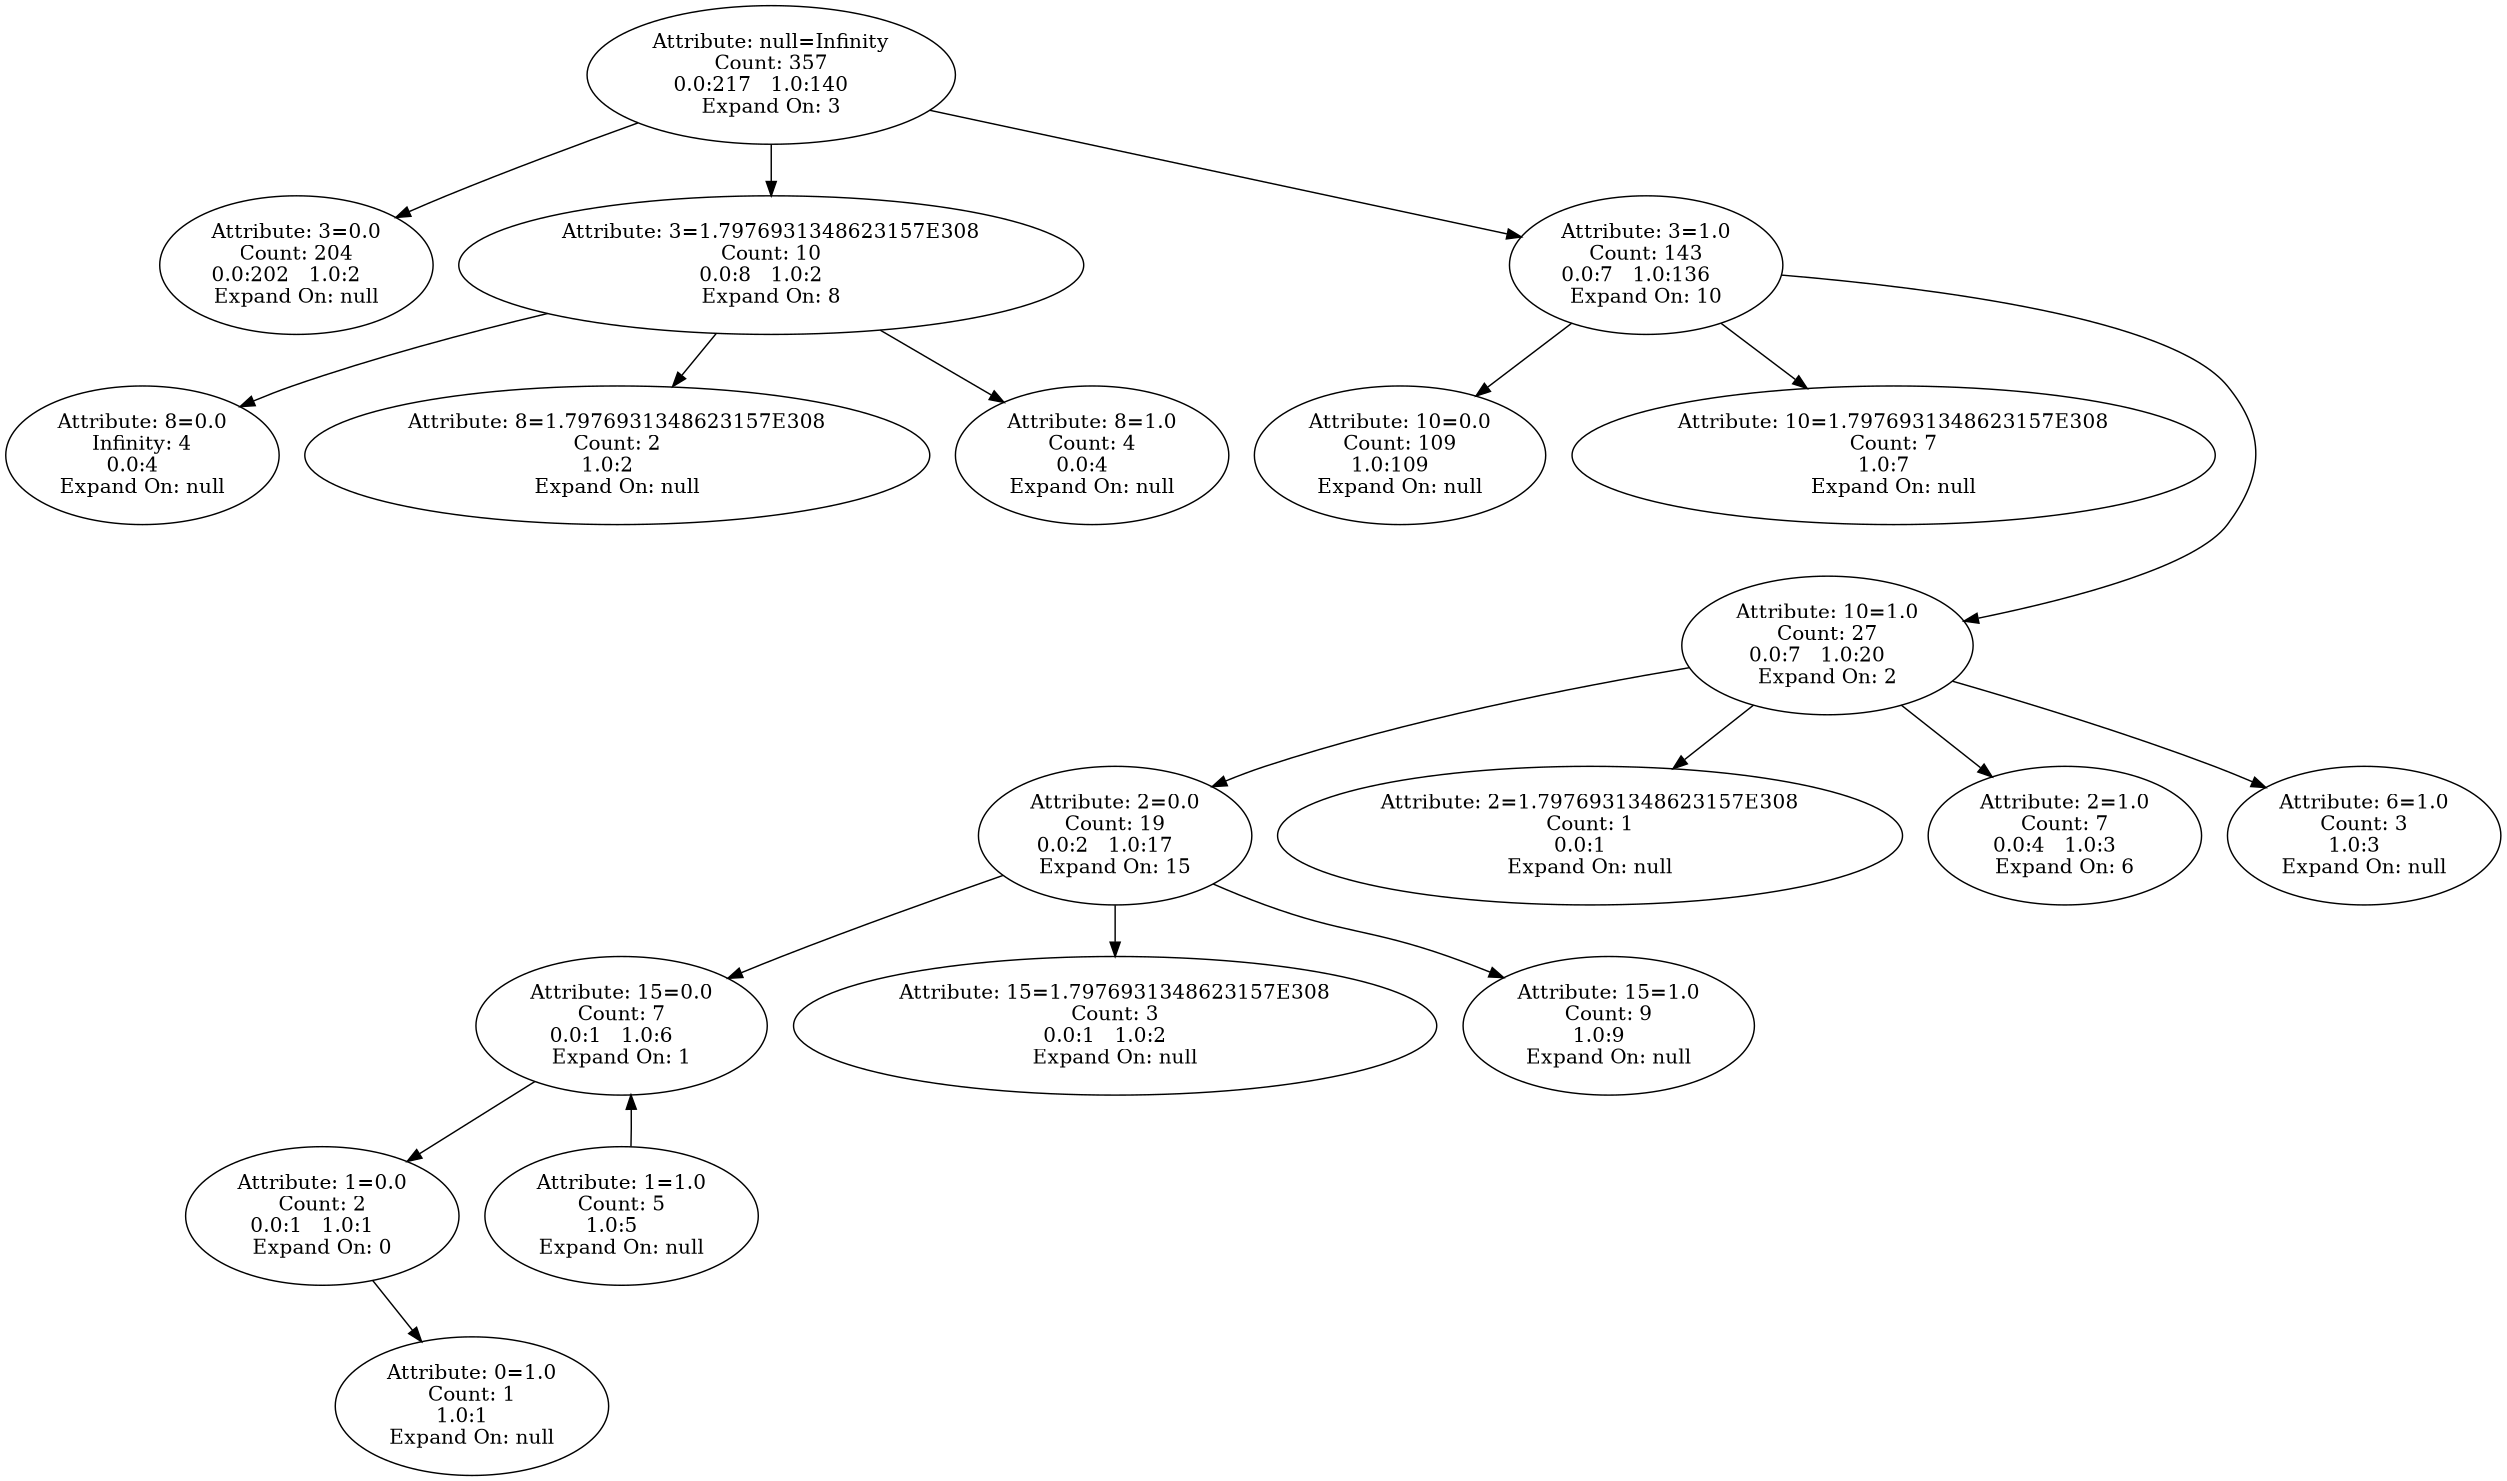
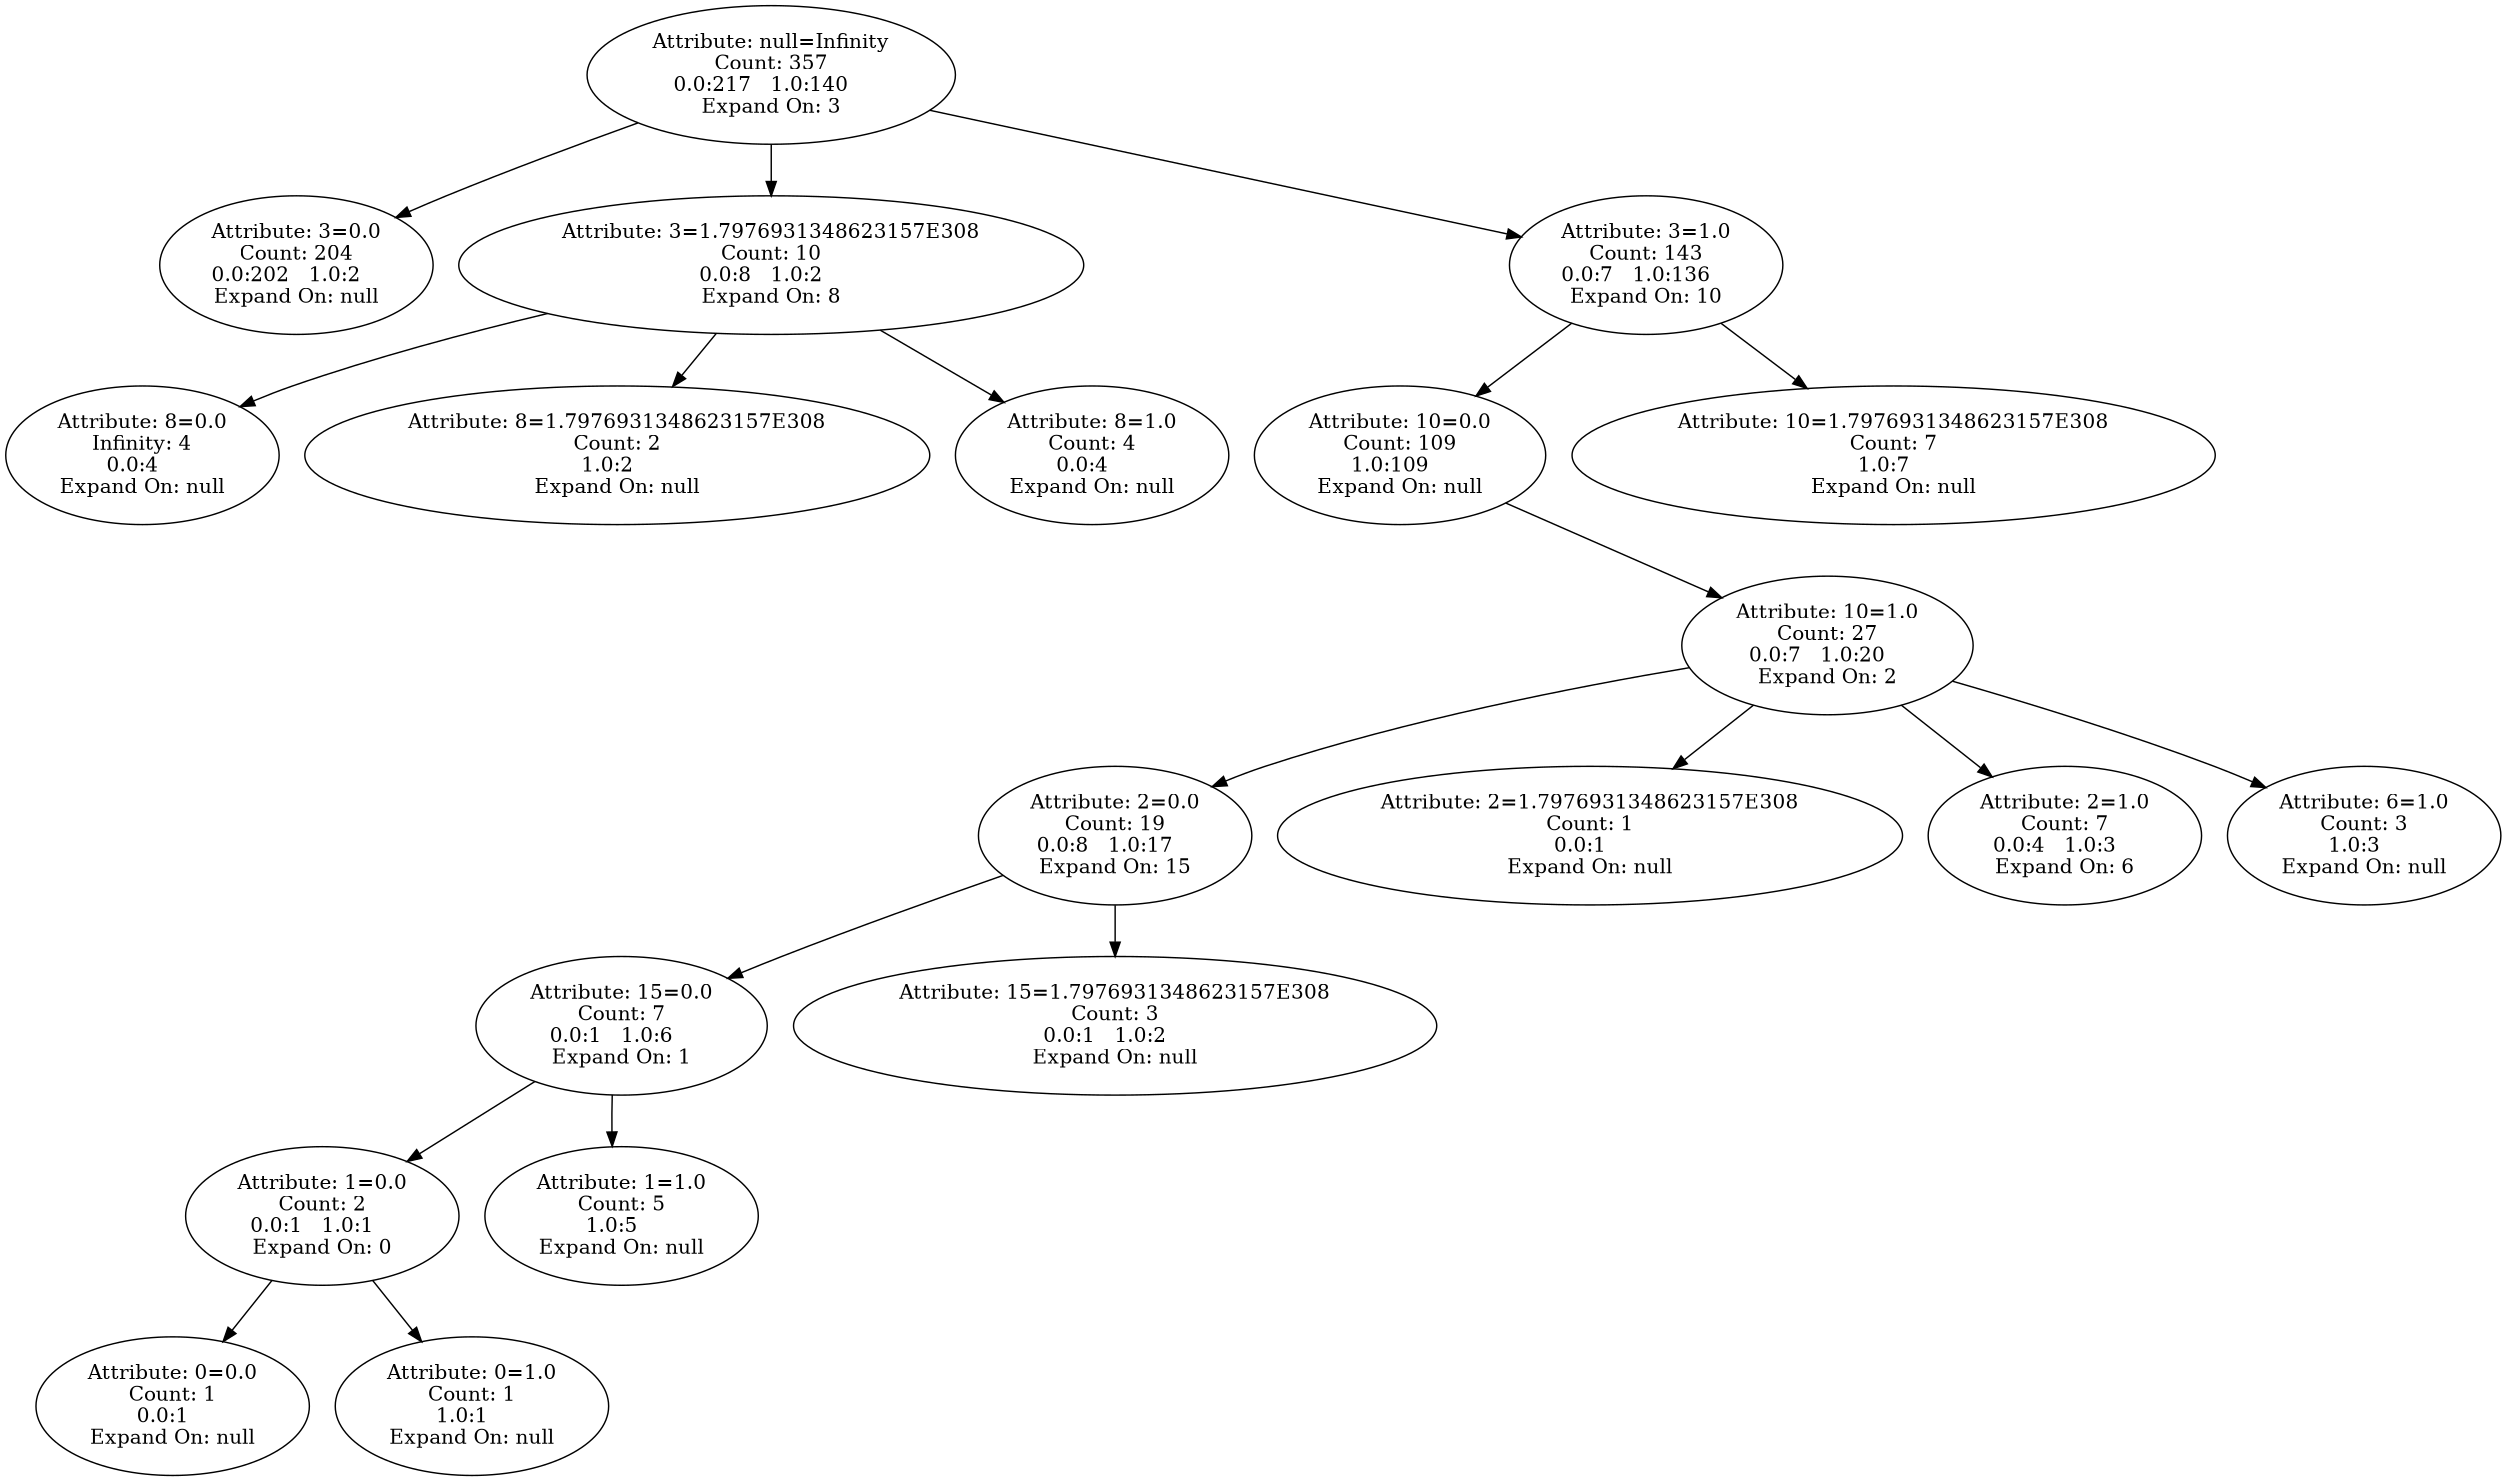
(2210, 372) -> (1607, 547)
(1115, 836) -> (1115, 836)
(1609, 1026) -> none
(631, 1128) -> (612, 1113)
none -> (173, 1406)
